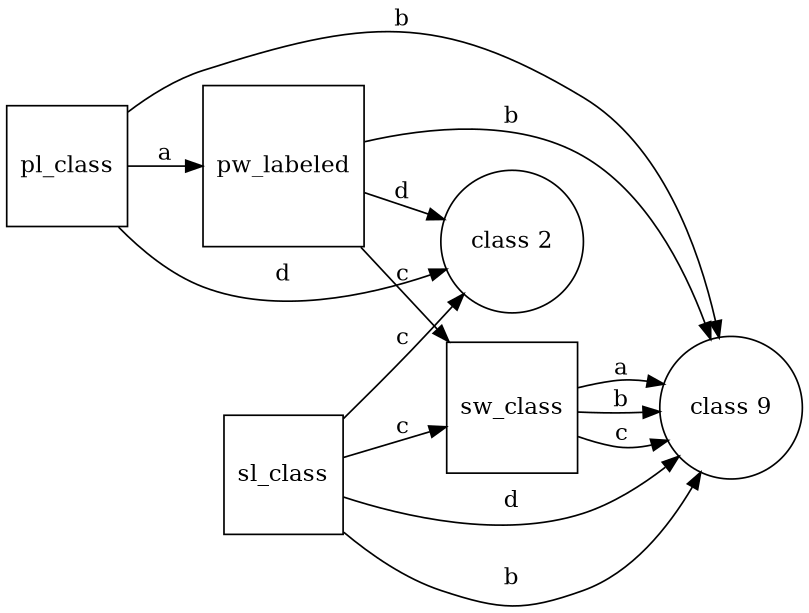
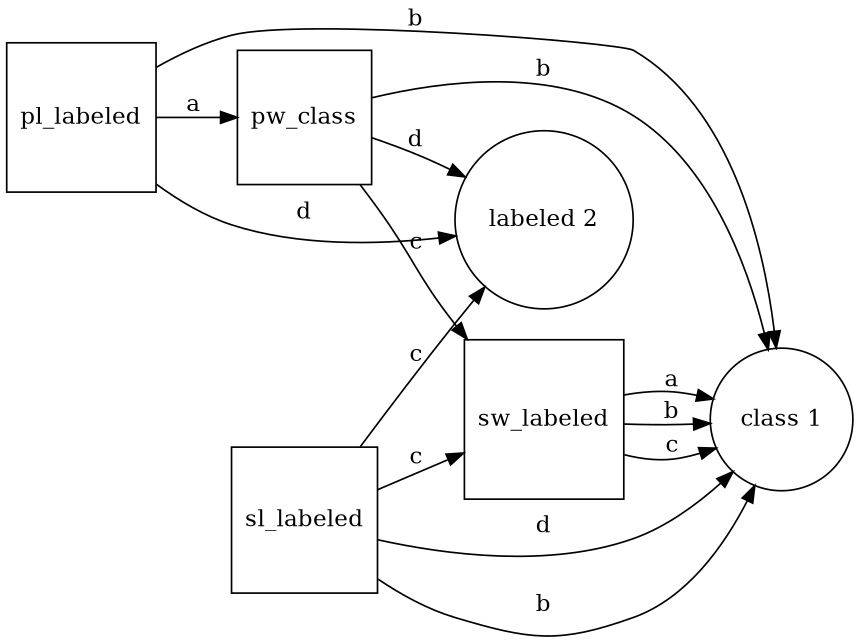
(67, 166) -> (81, 117)
(284, 166) -> (305, 117)
(512, 242) -> (544, 220)
(512, 408) -> (544, 419)
(731, 408) -> (782, 419)
(284, 475) -> (305, 520)
